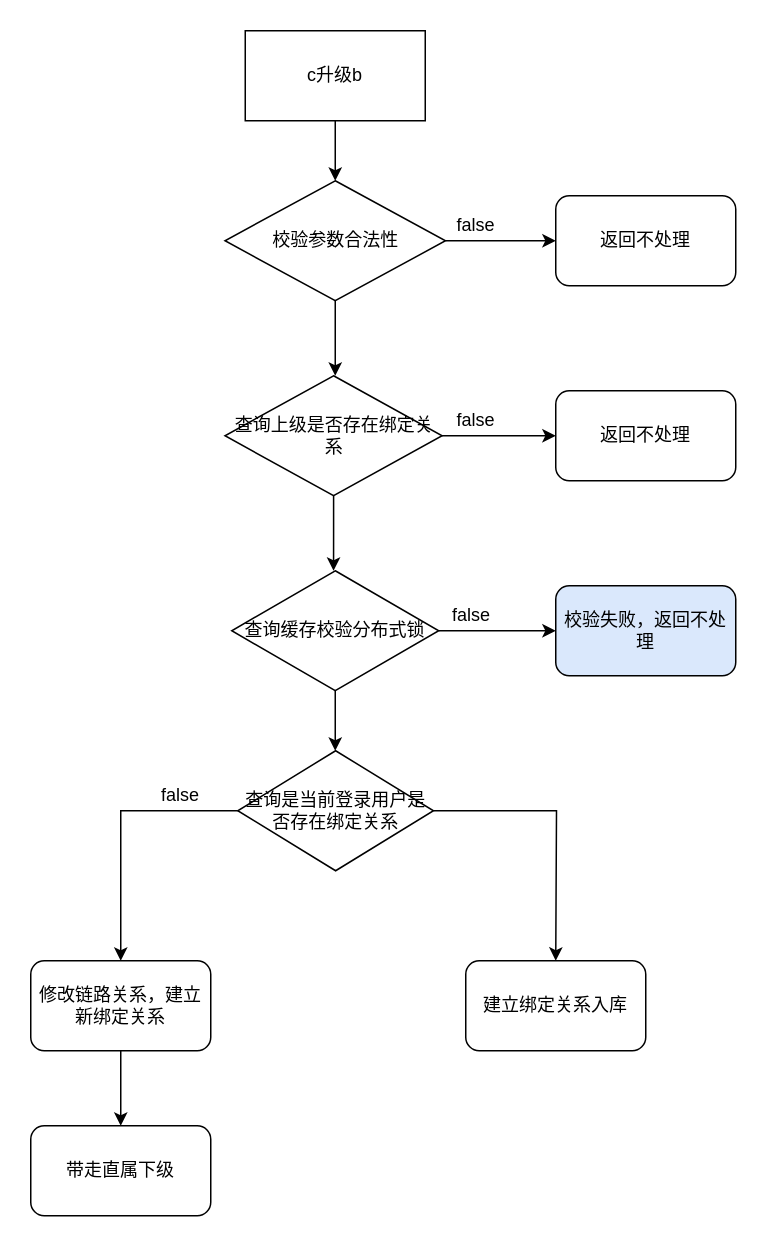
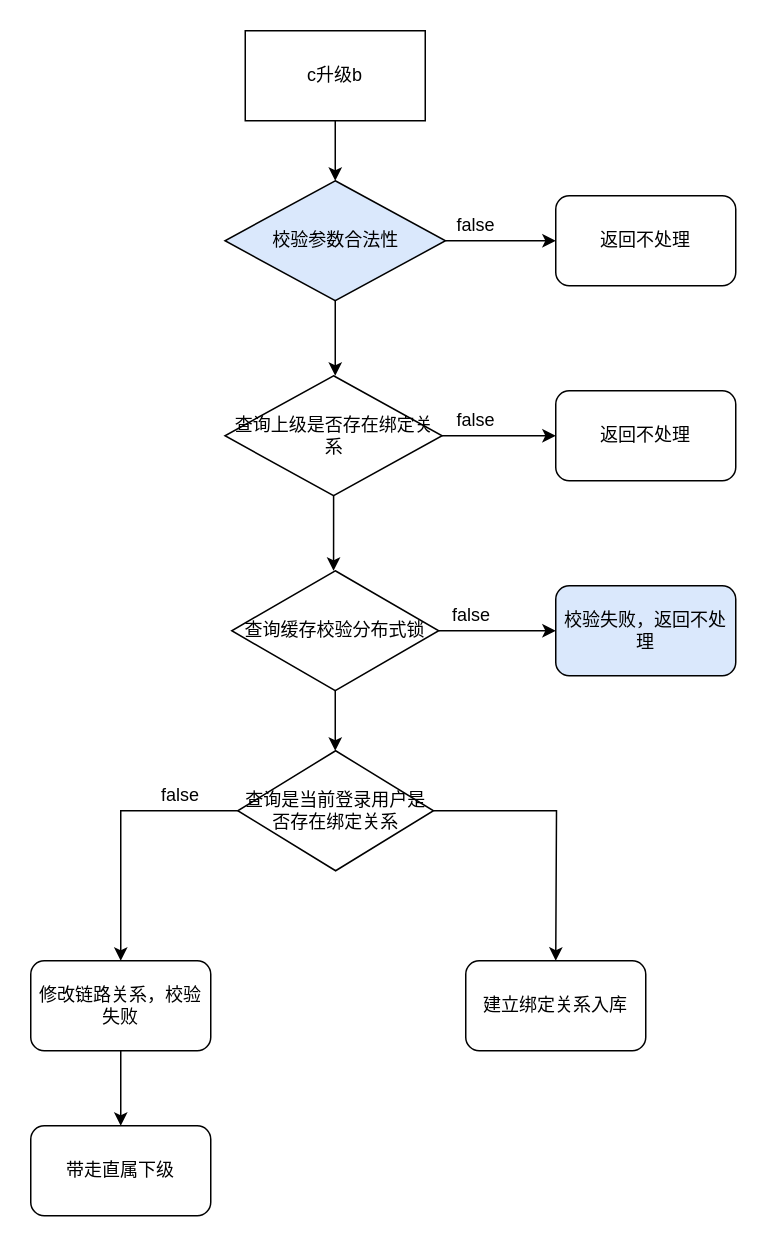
(335, 241) -> (335, 241)
(121, 1006) -> (121, 1006)
